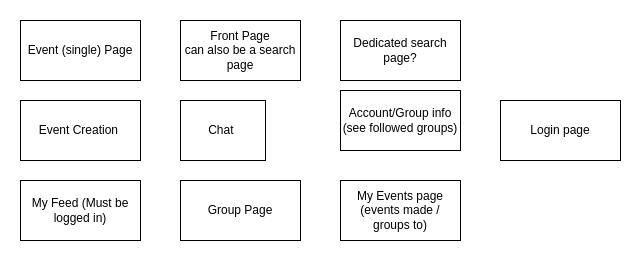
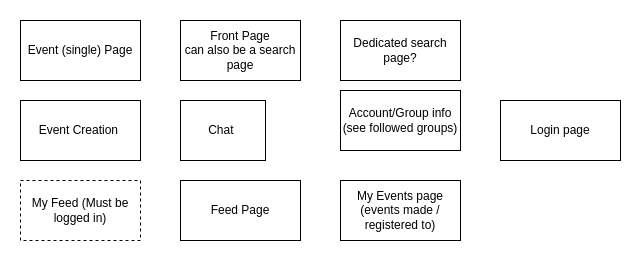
(81, 211) -> (81, 211)
(241, 211) -> (241, 211)
(401, 211) -> (401, 211)
